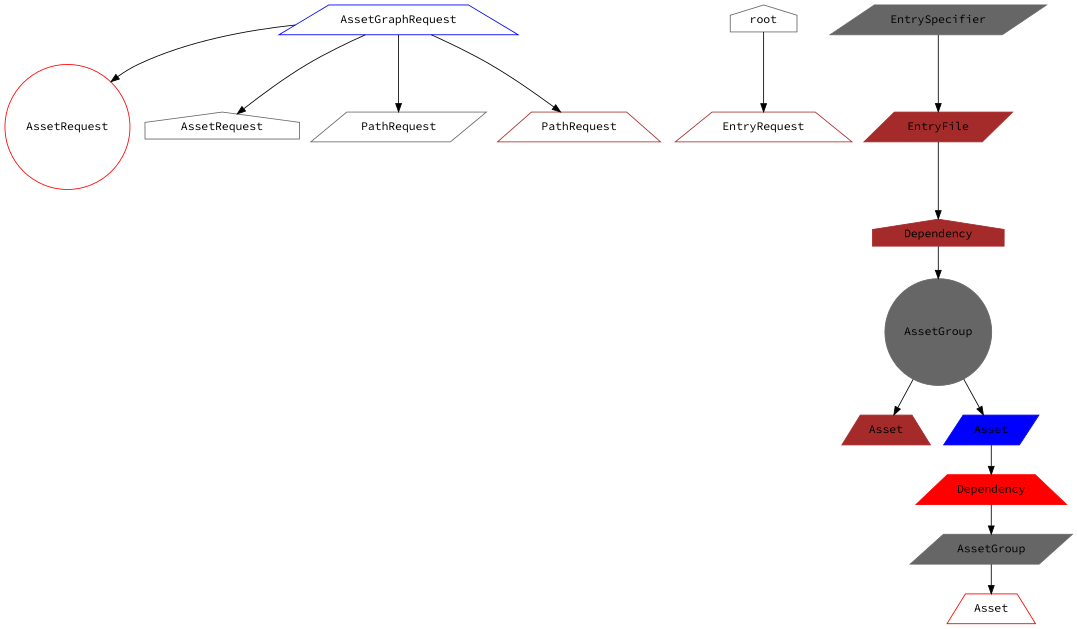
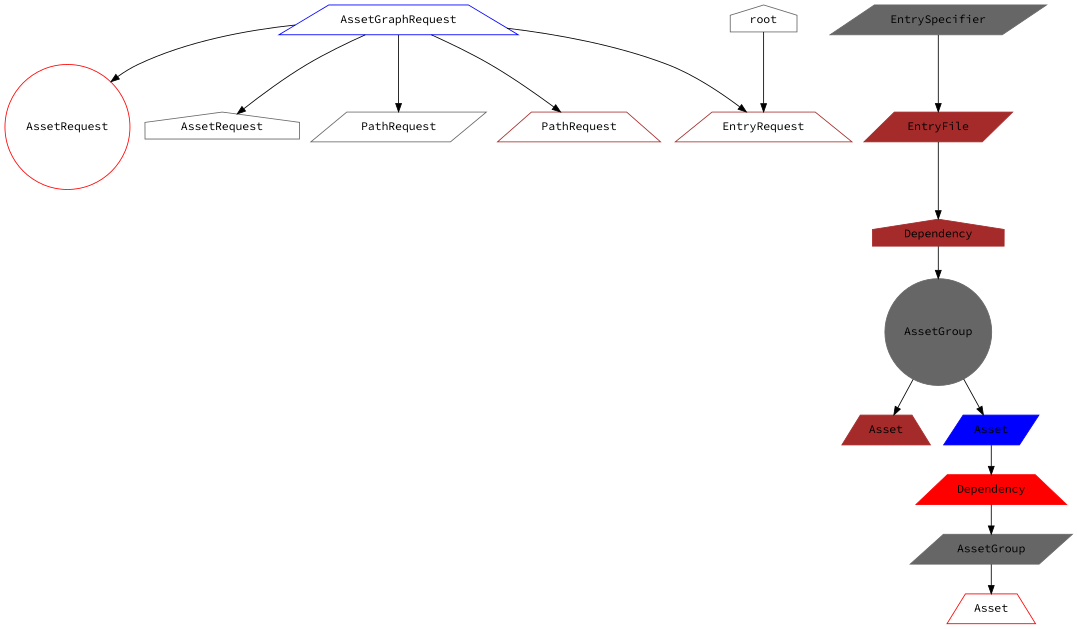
none -> (629, 52)
